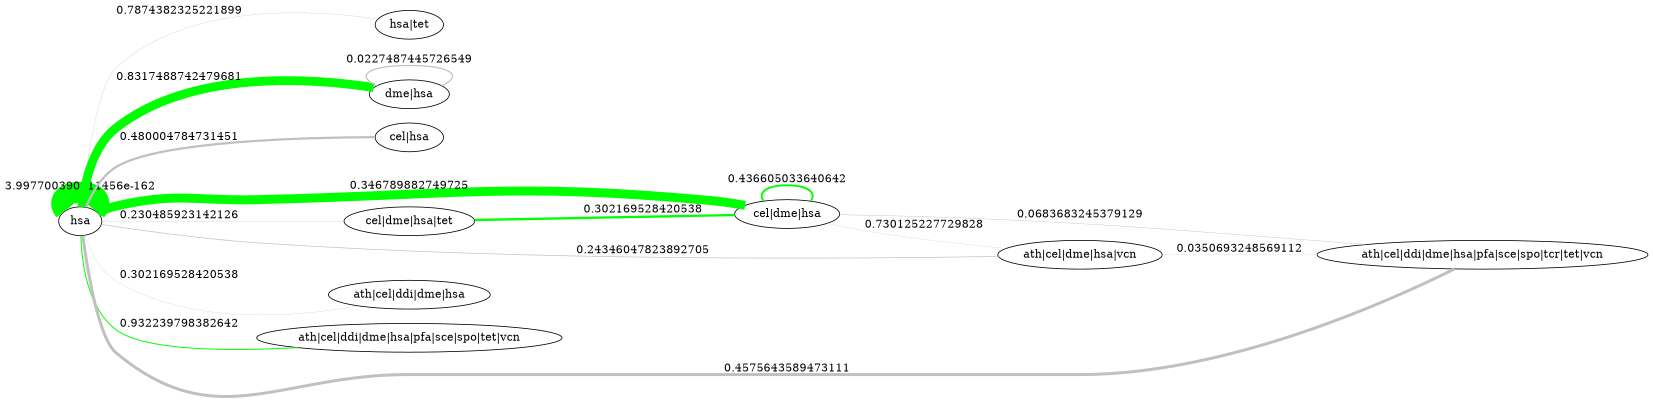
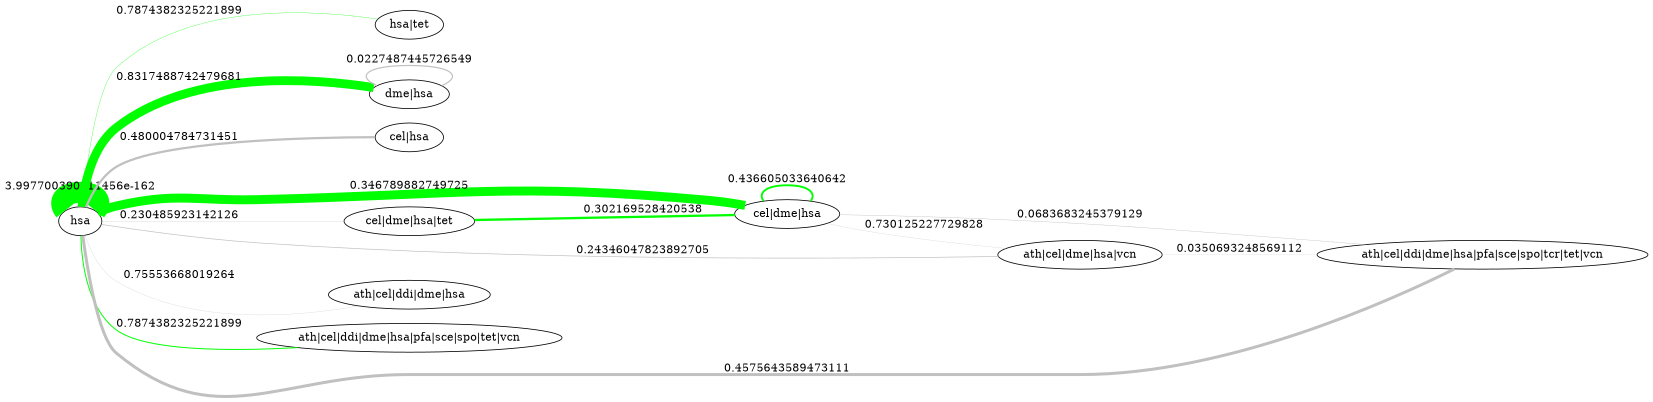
(171, 34) -> (171, 34)
(179, 275) -> (179, 275)
(179, 324) -> (179, 324)
